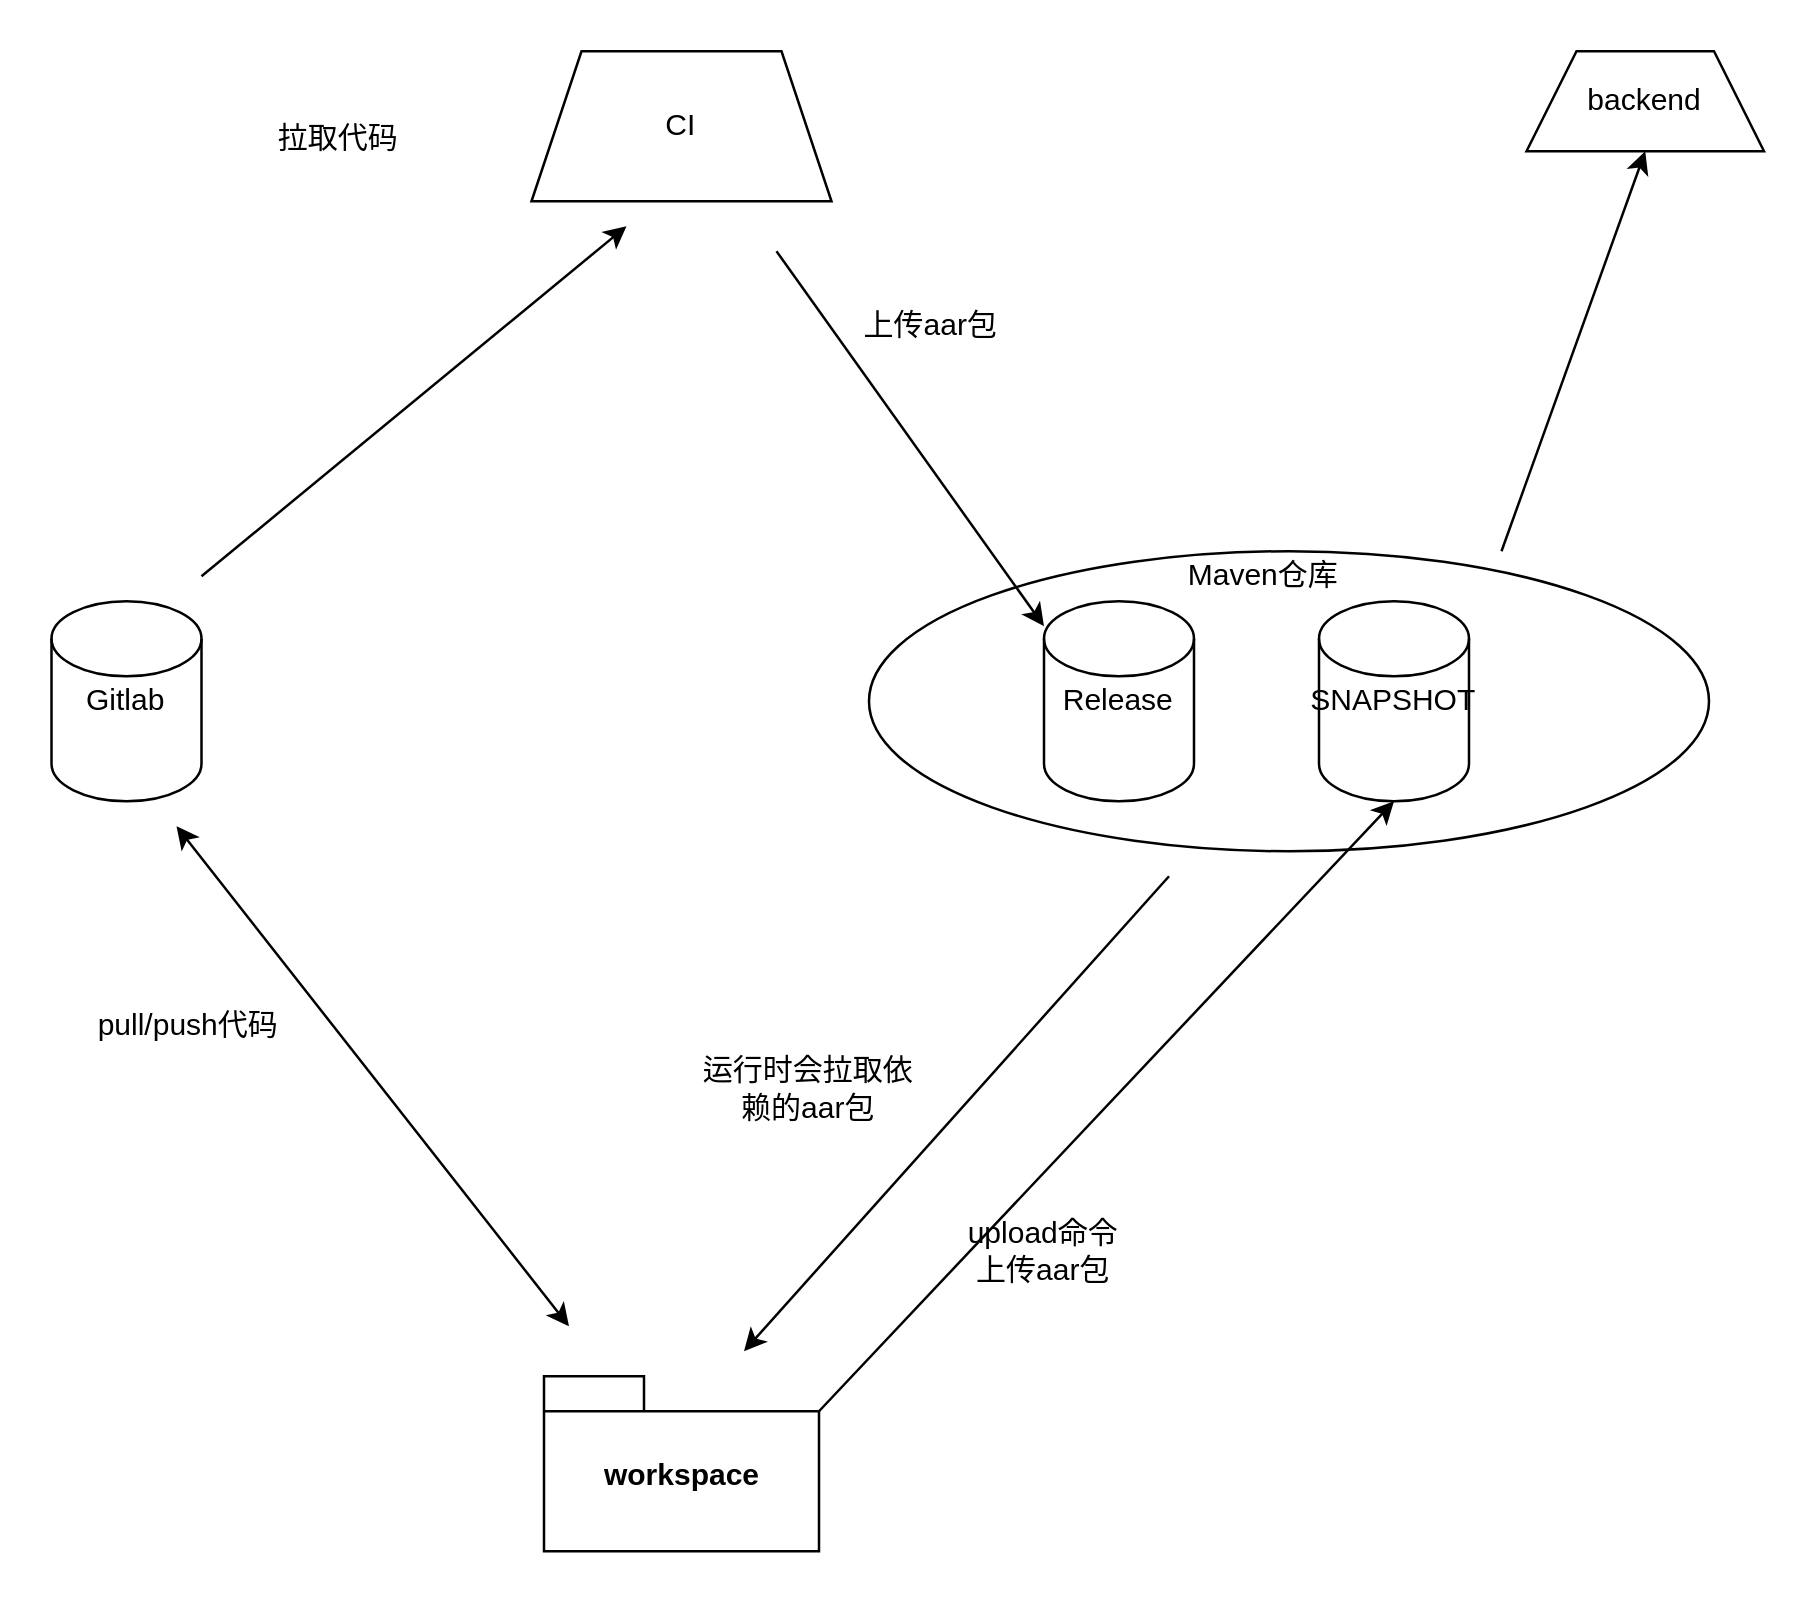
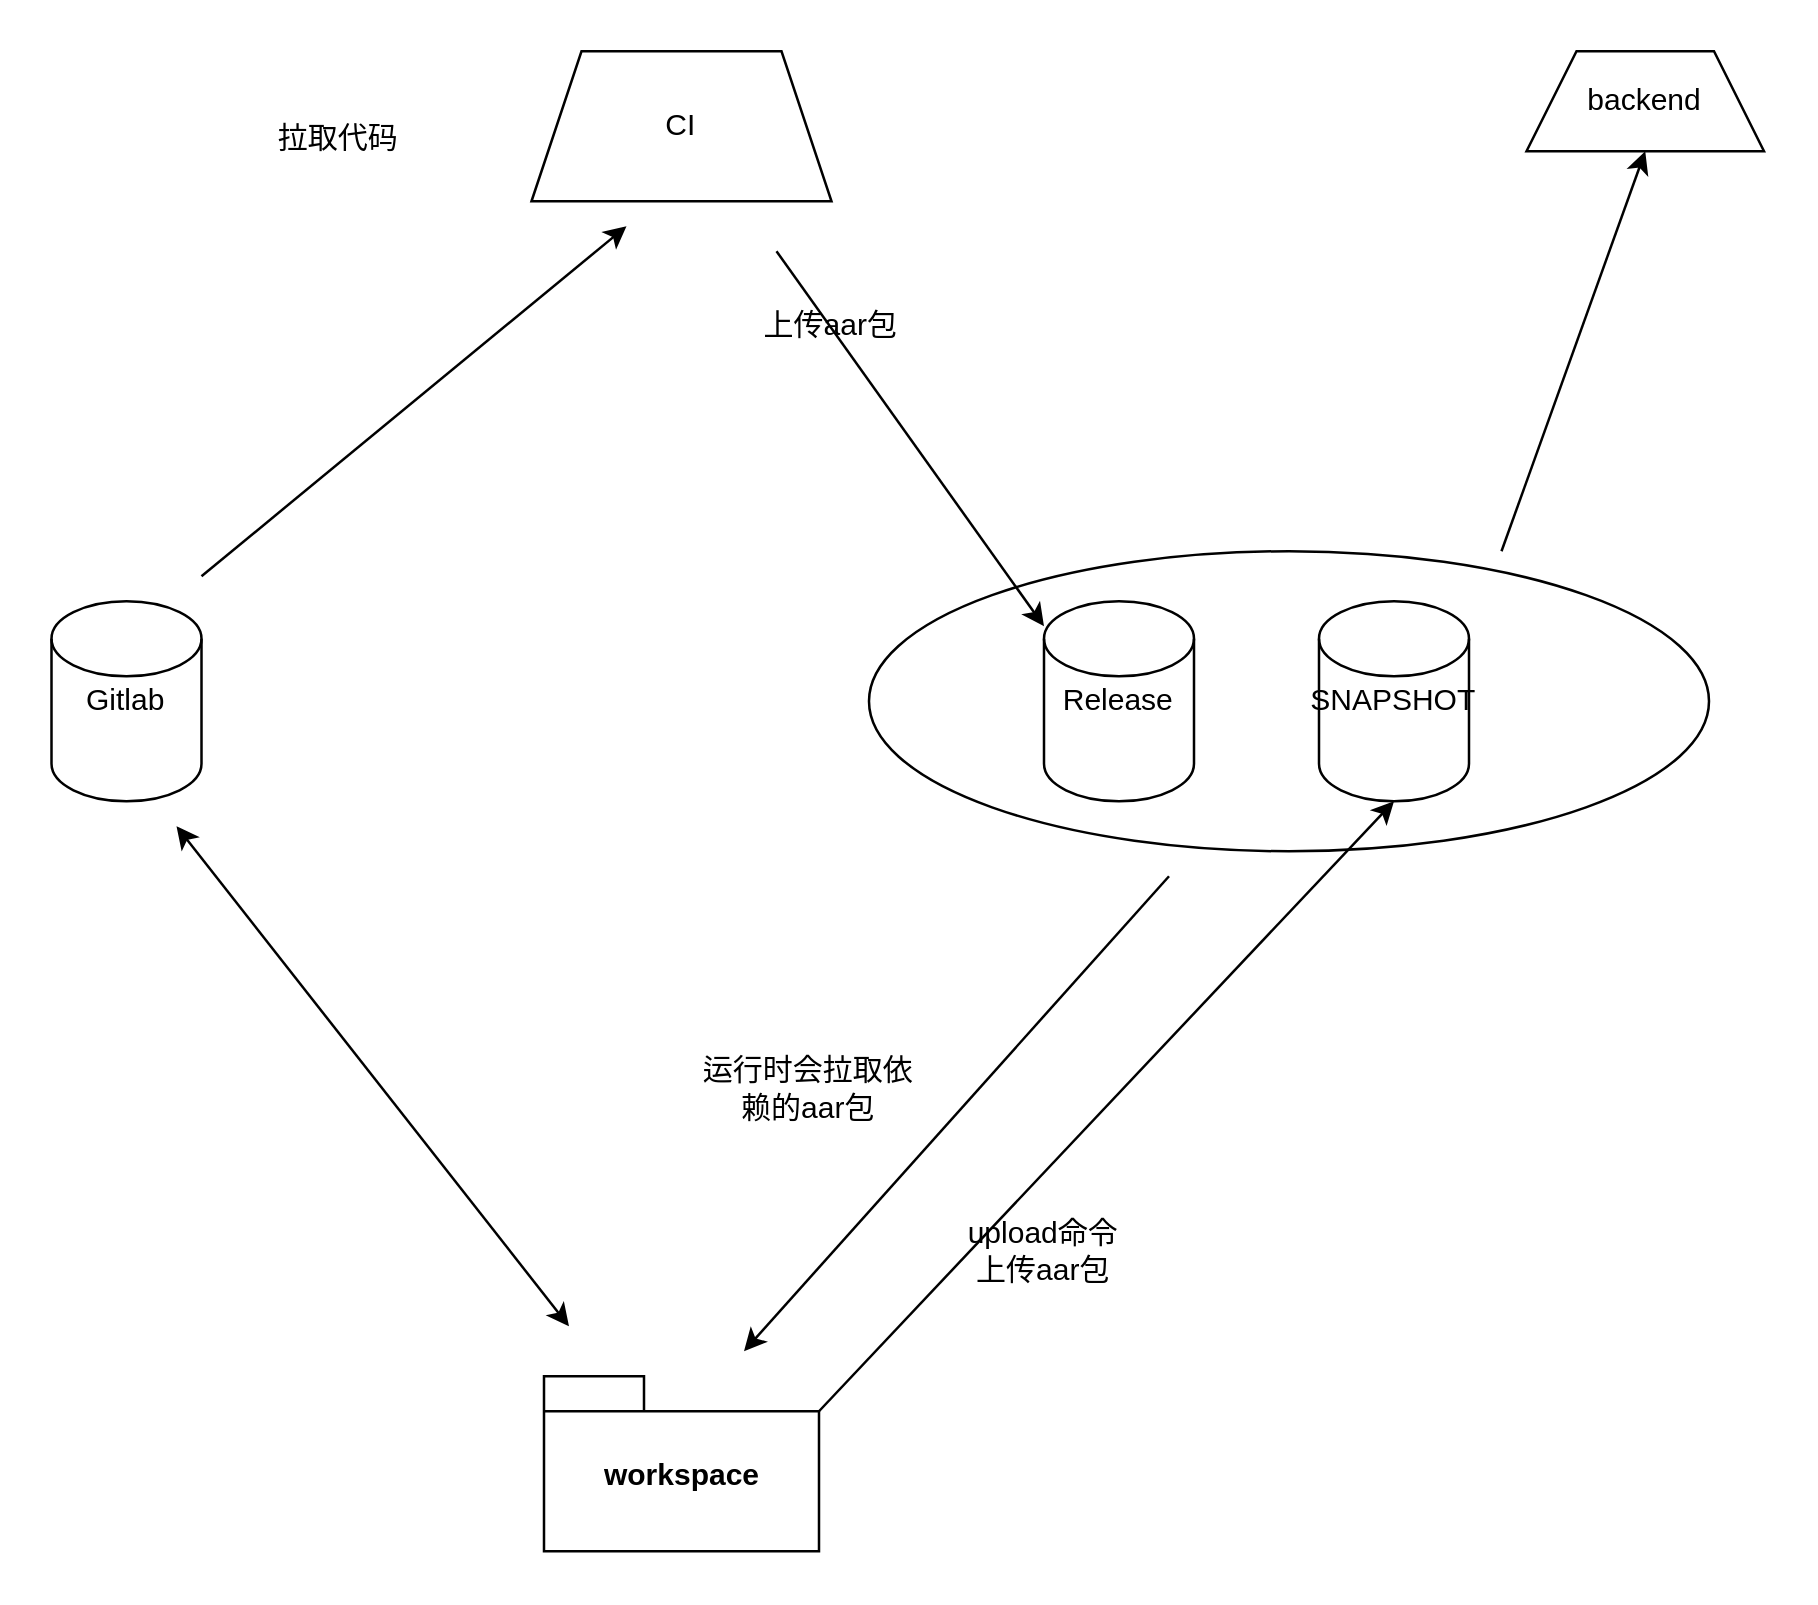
(931, 326) -> (831, 326)
(1264, 576) -> none
(189, 1026) -> none
